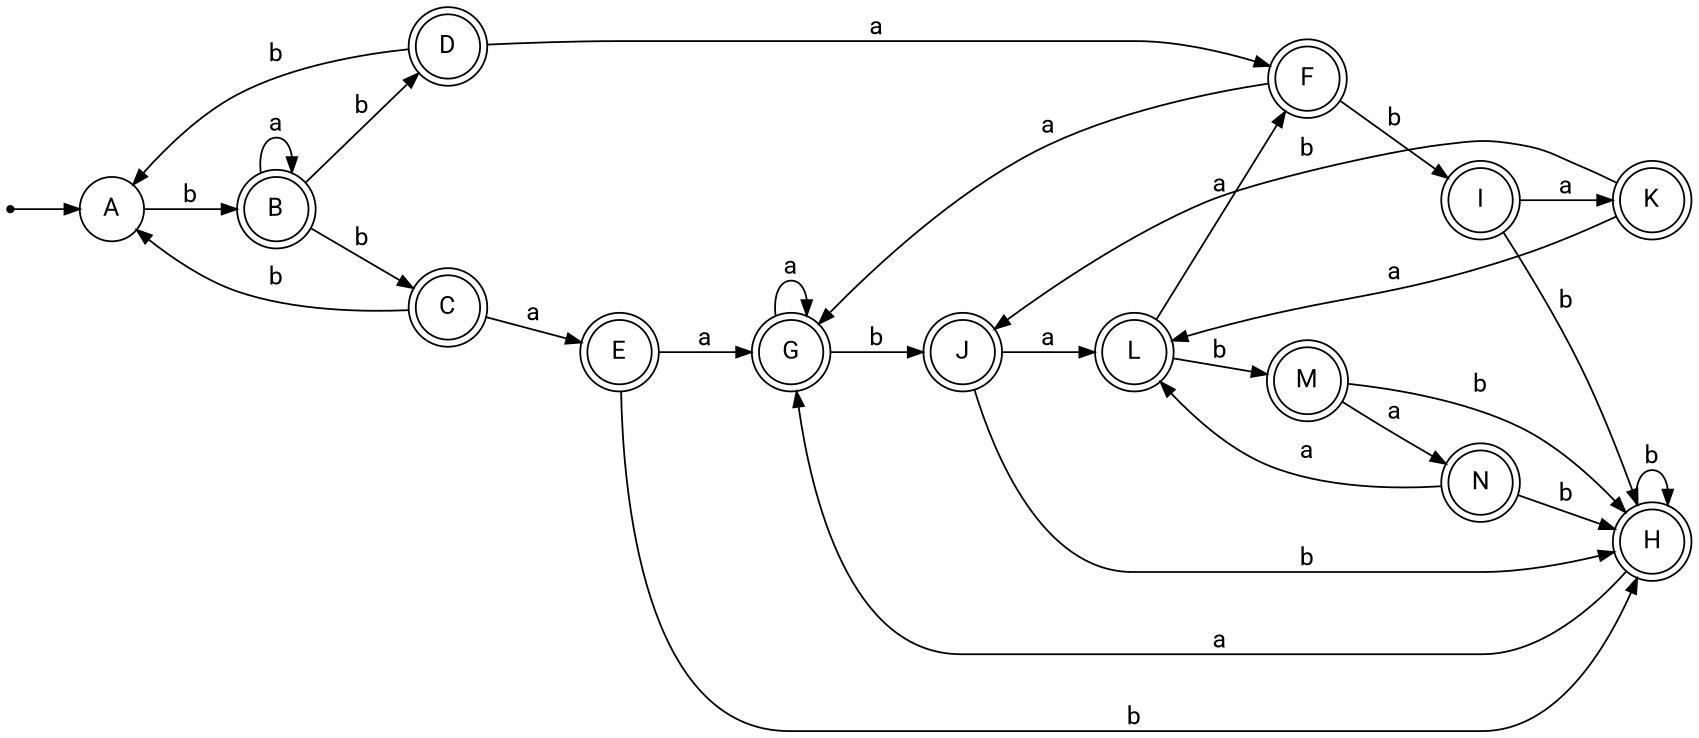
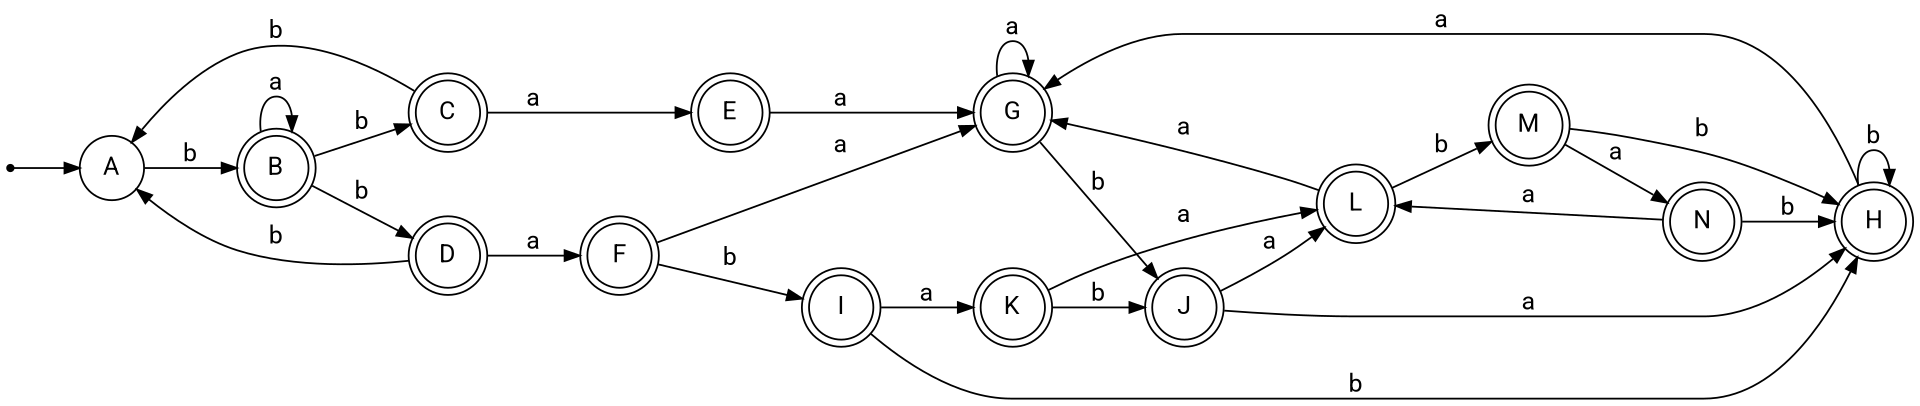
(1217, 222) -> (1194, 154)
(1307, 559) -> (1529, 303)
(1036, 731) -> none
